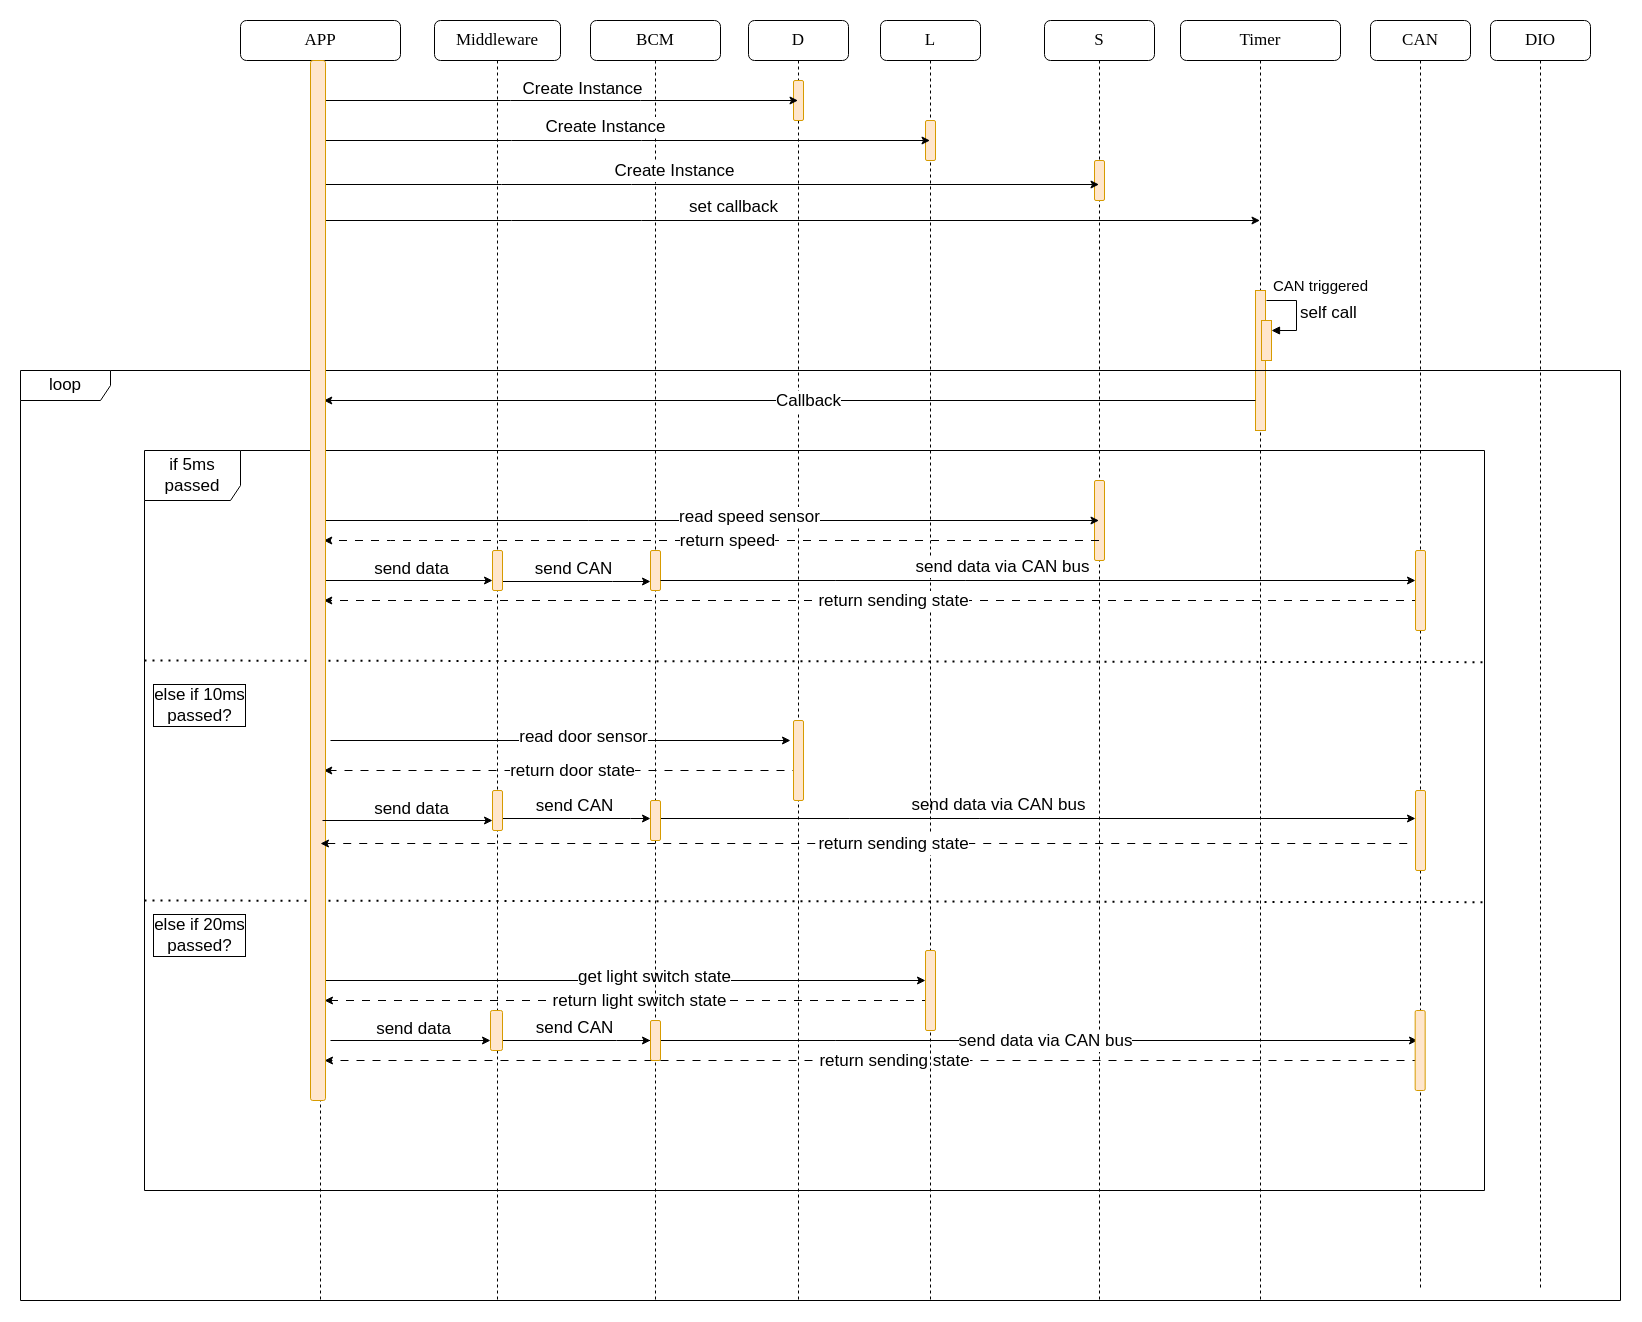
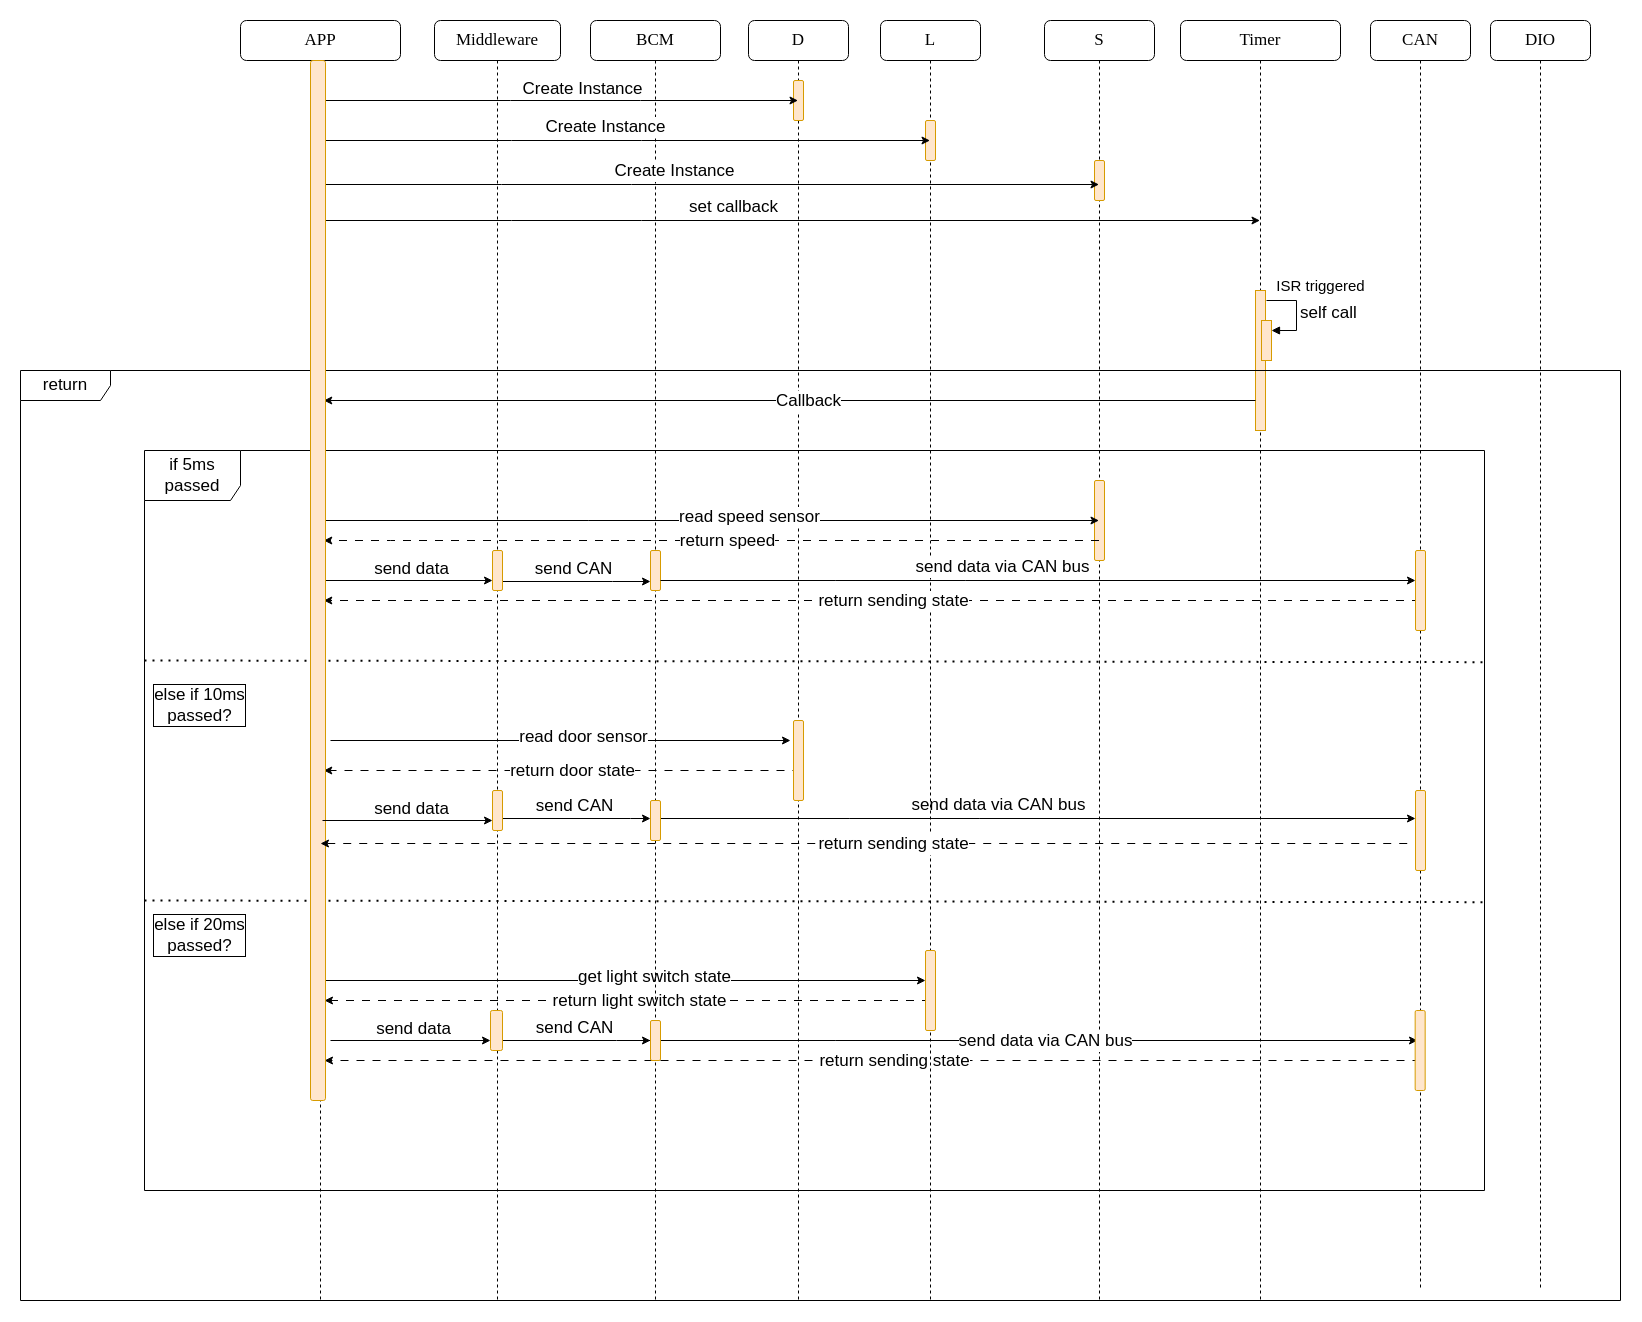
(1321, 286) -> (1321, 286)
(66, 386) -> (66, 386)
